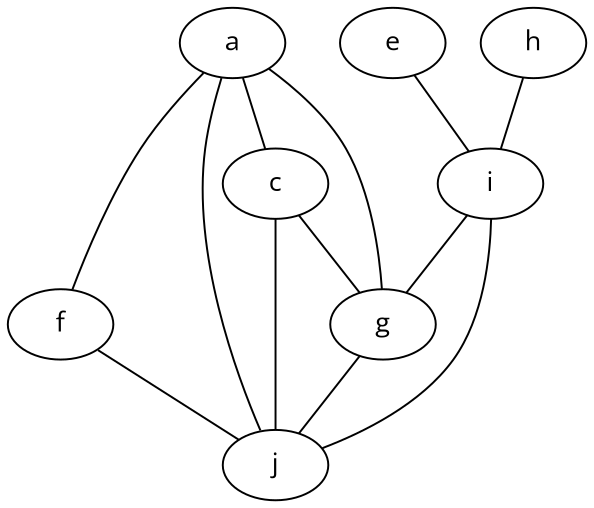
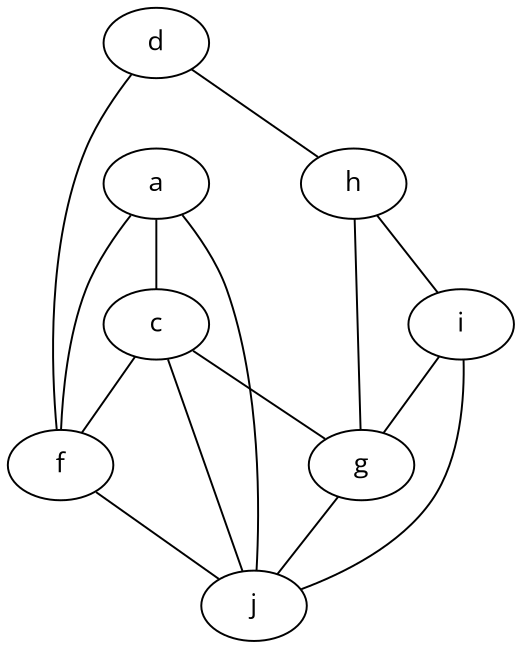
none -> (156, 43)
(393, 43) -> none
(354, 164) -> (358, 324)
none -> (108, 395)
